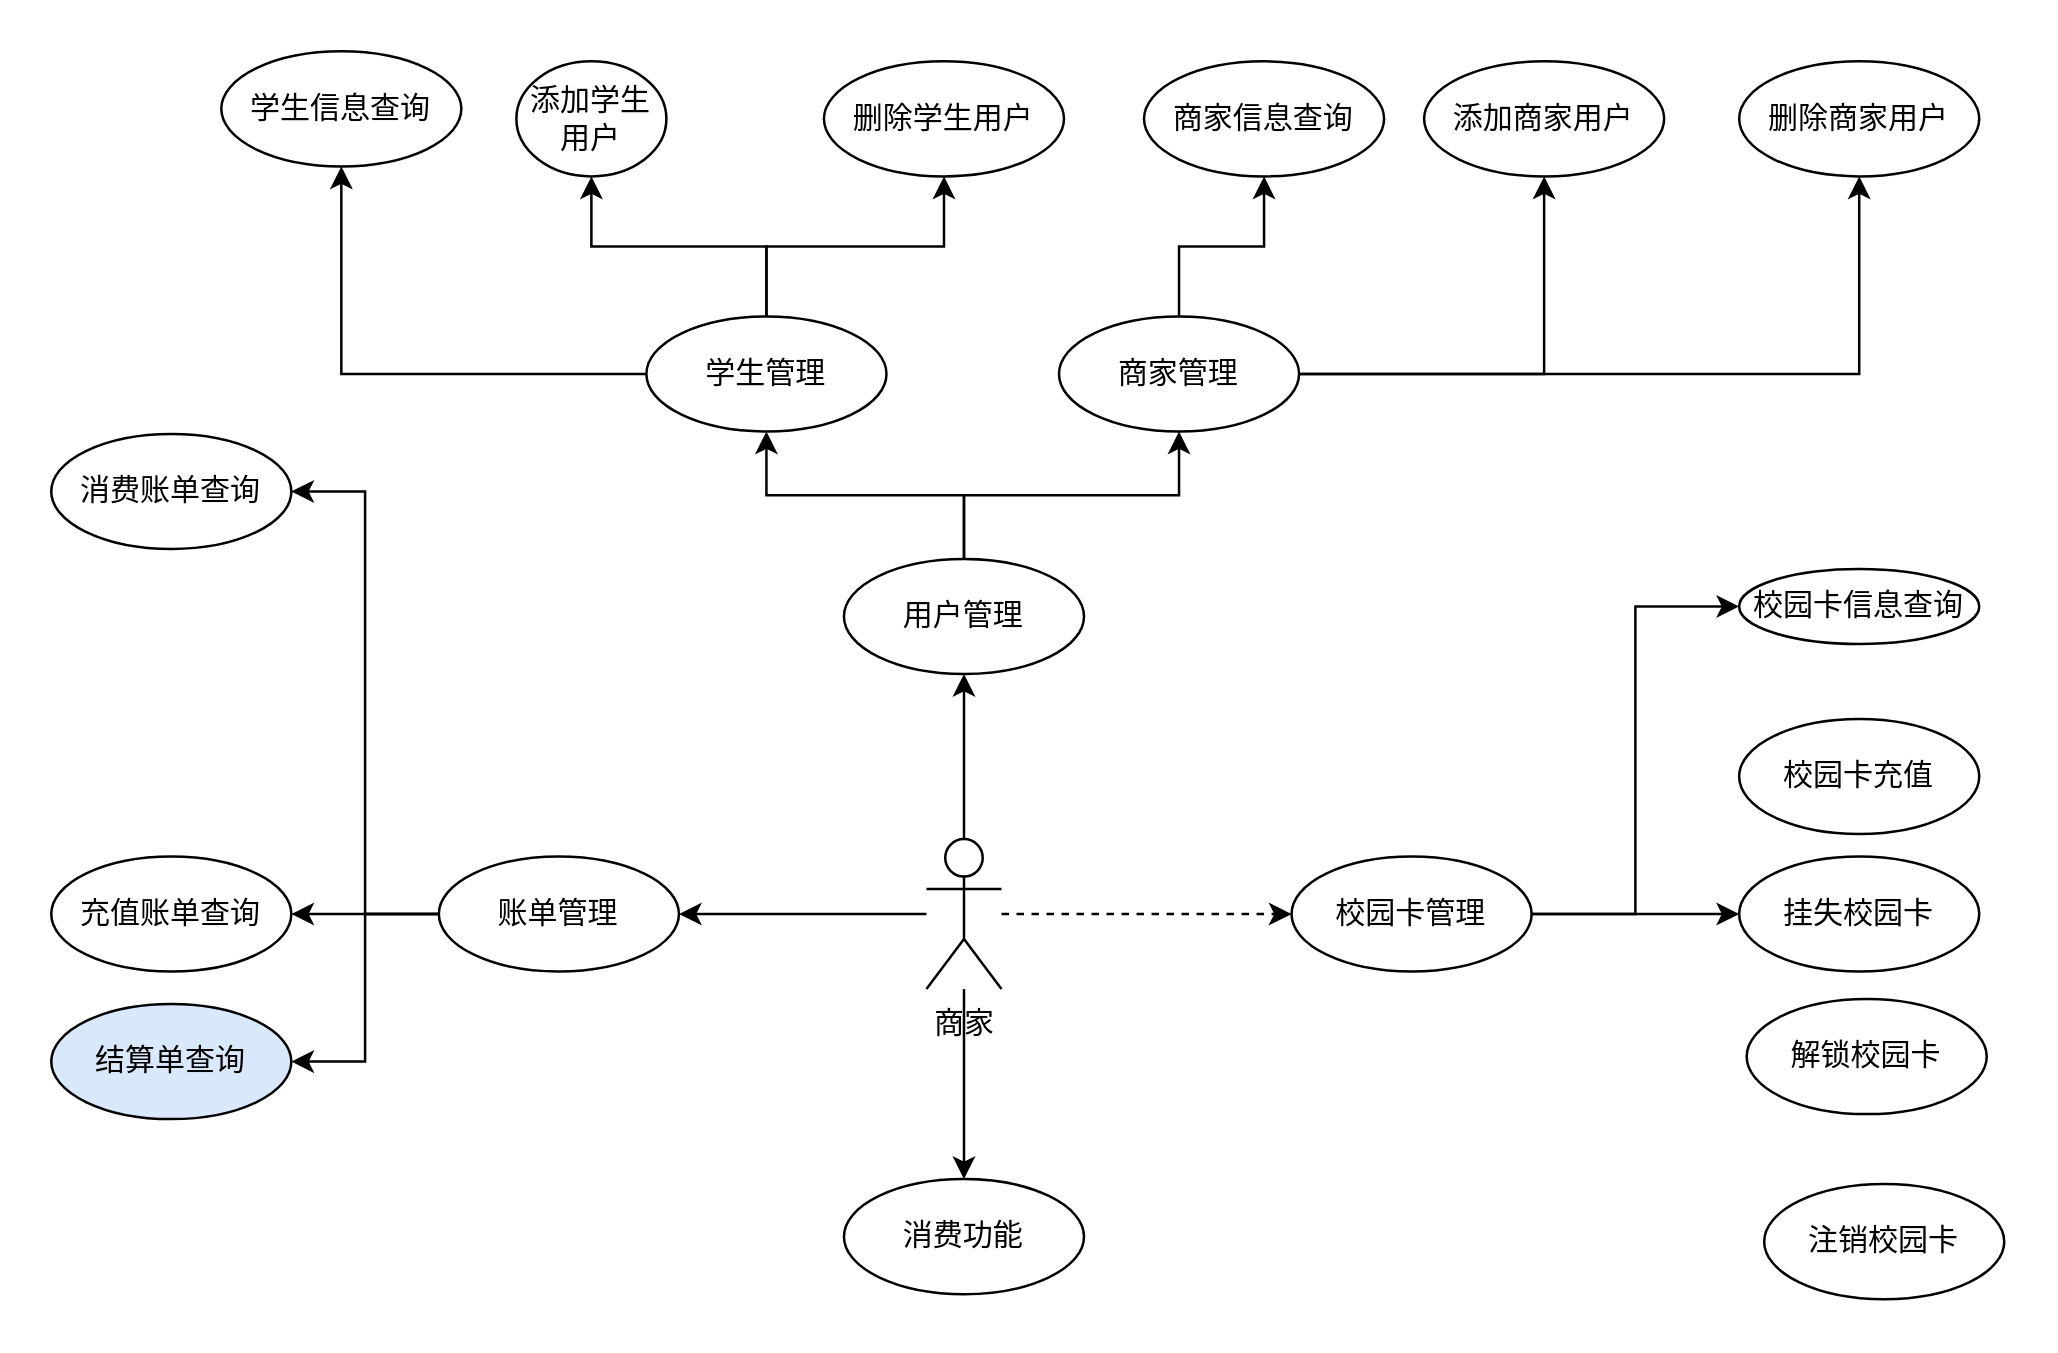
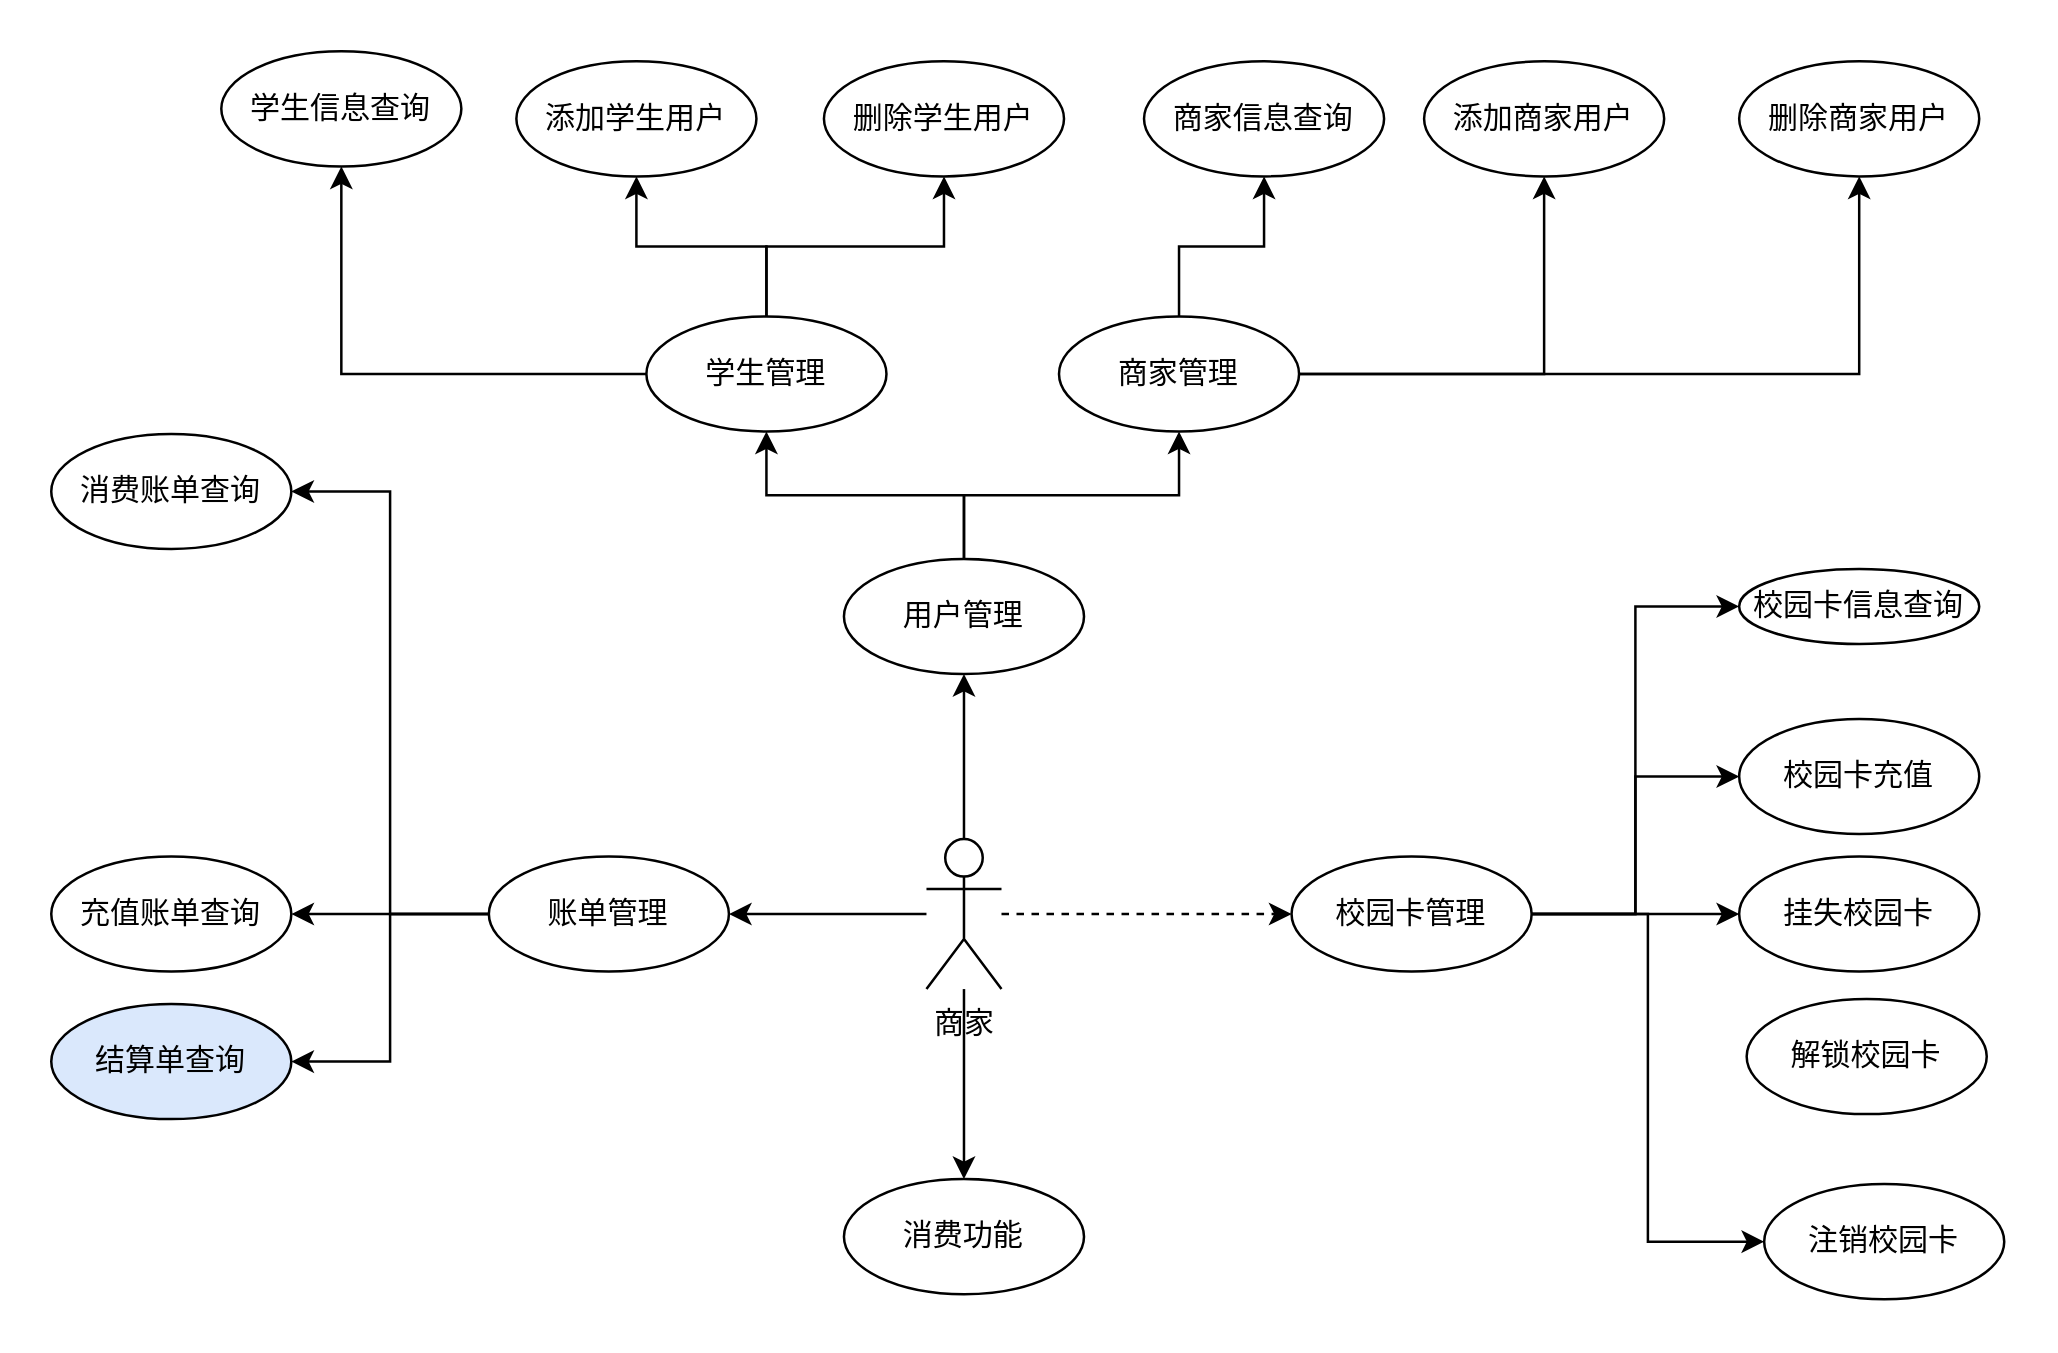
(591, 119) -> (636, 119)
none -> (1680, 776)
(559, 914) -> (609, 914)
none -> (1648, 1129)
